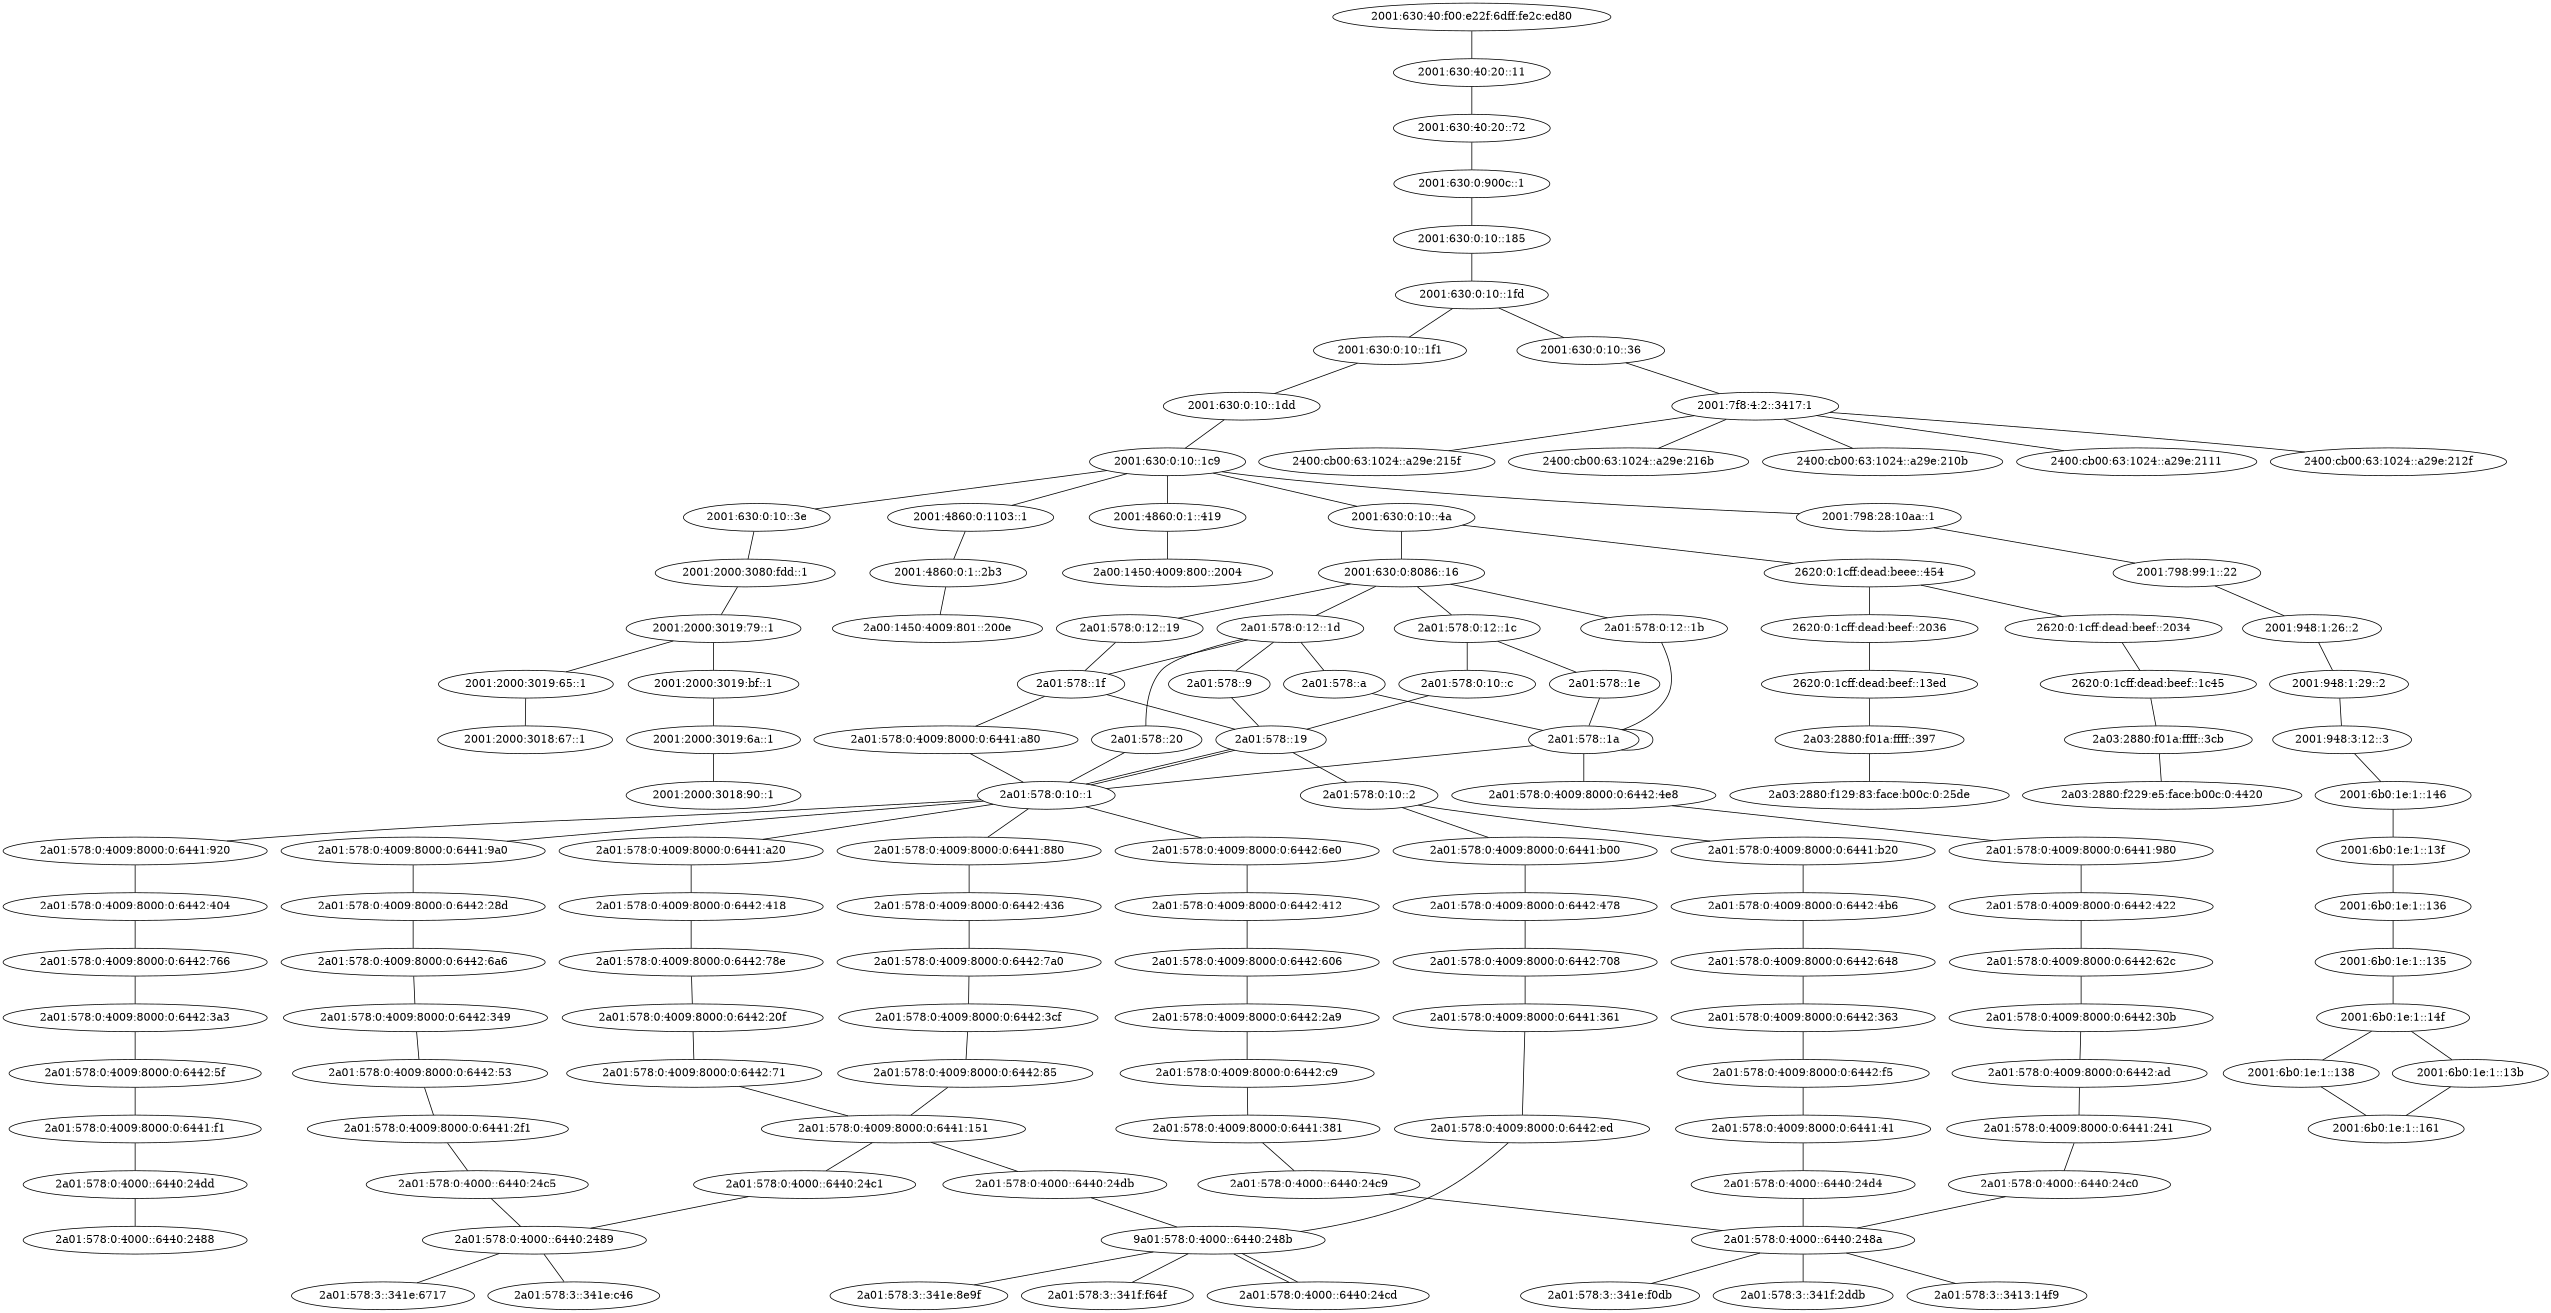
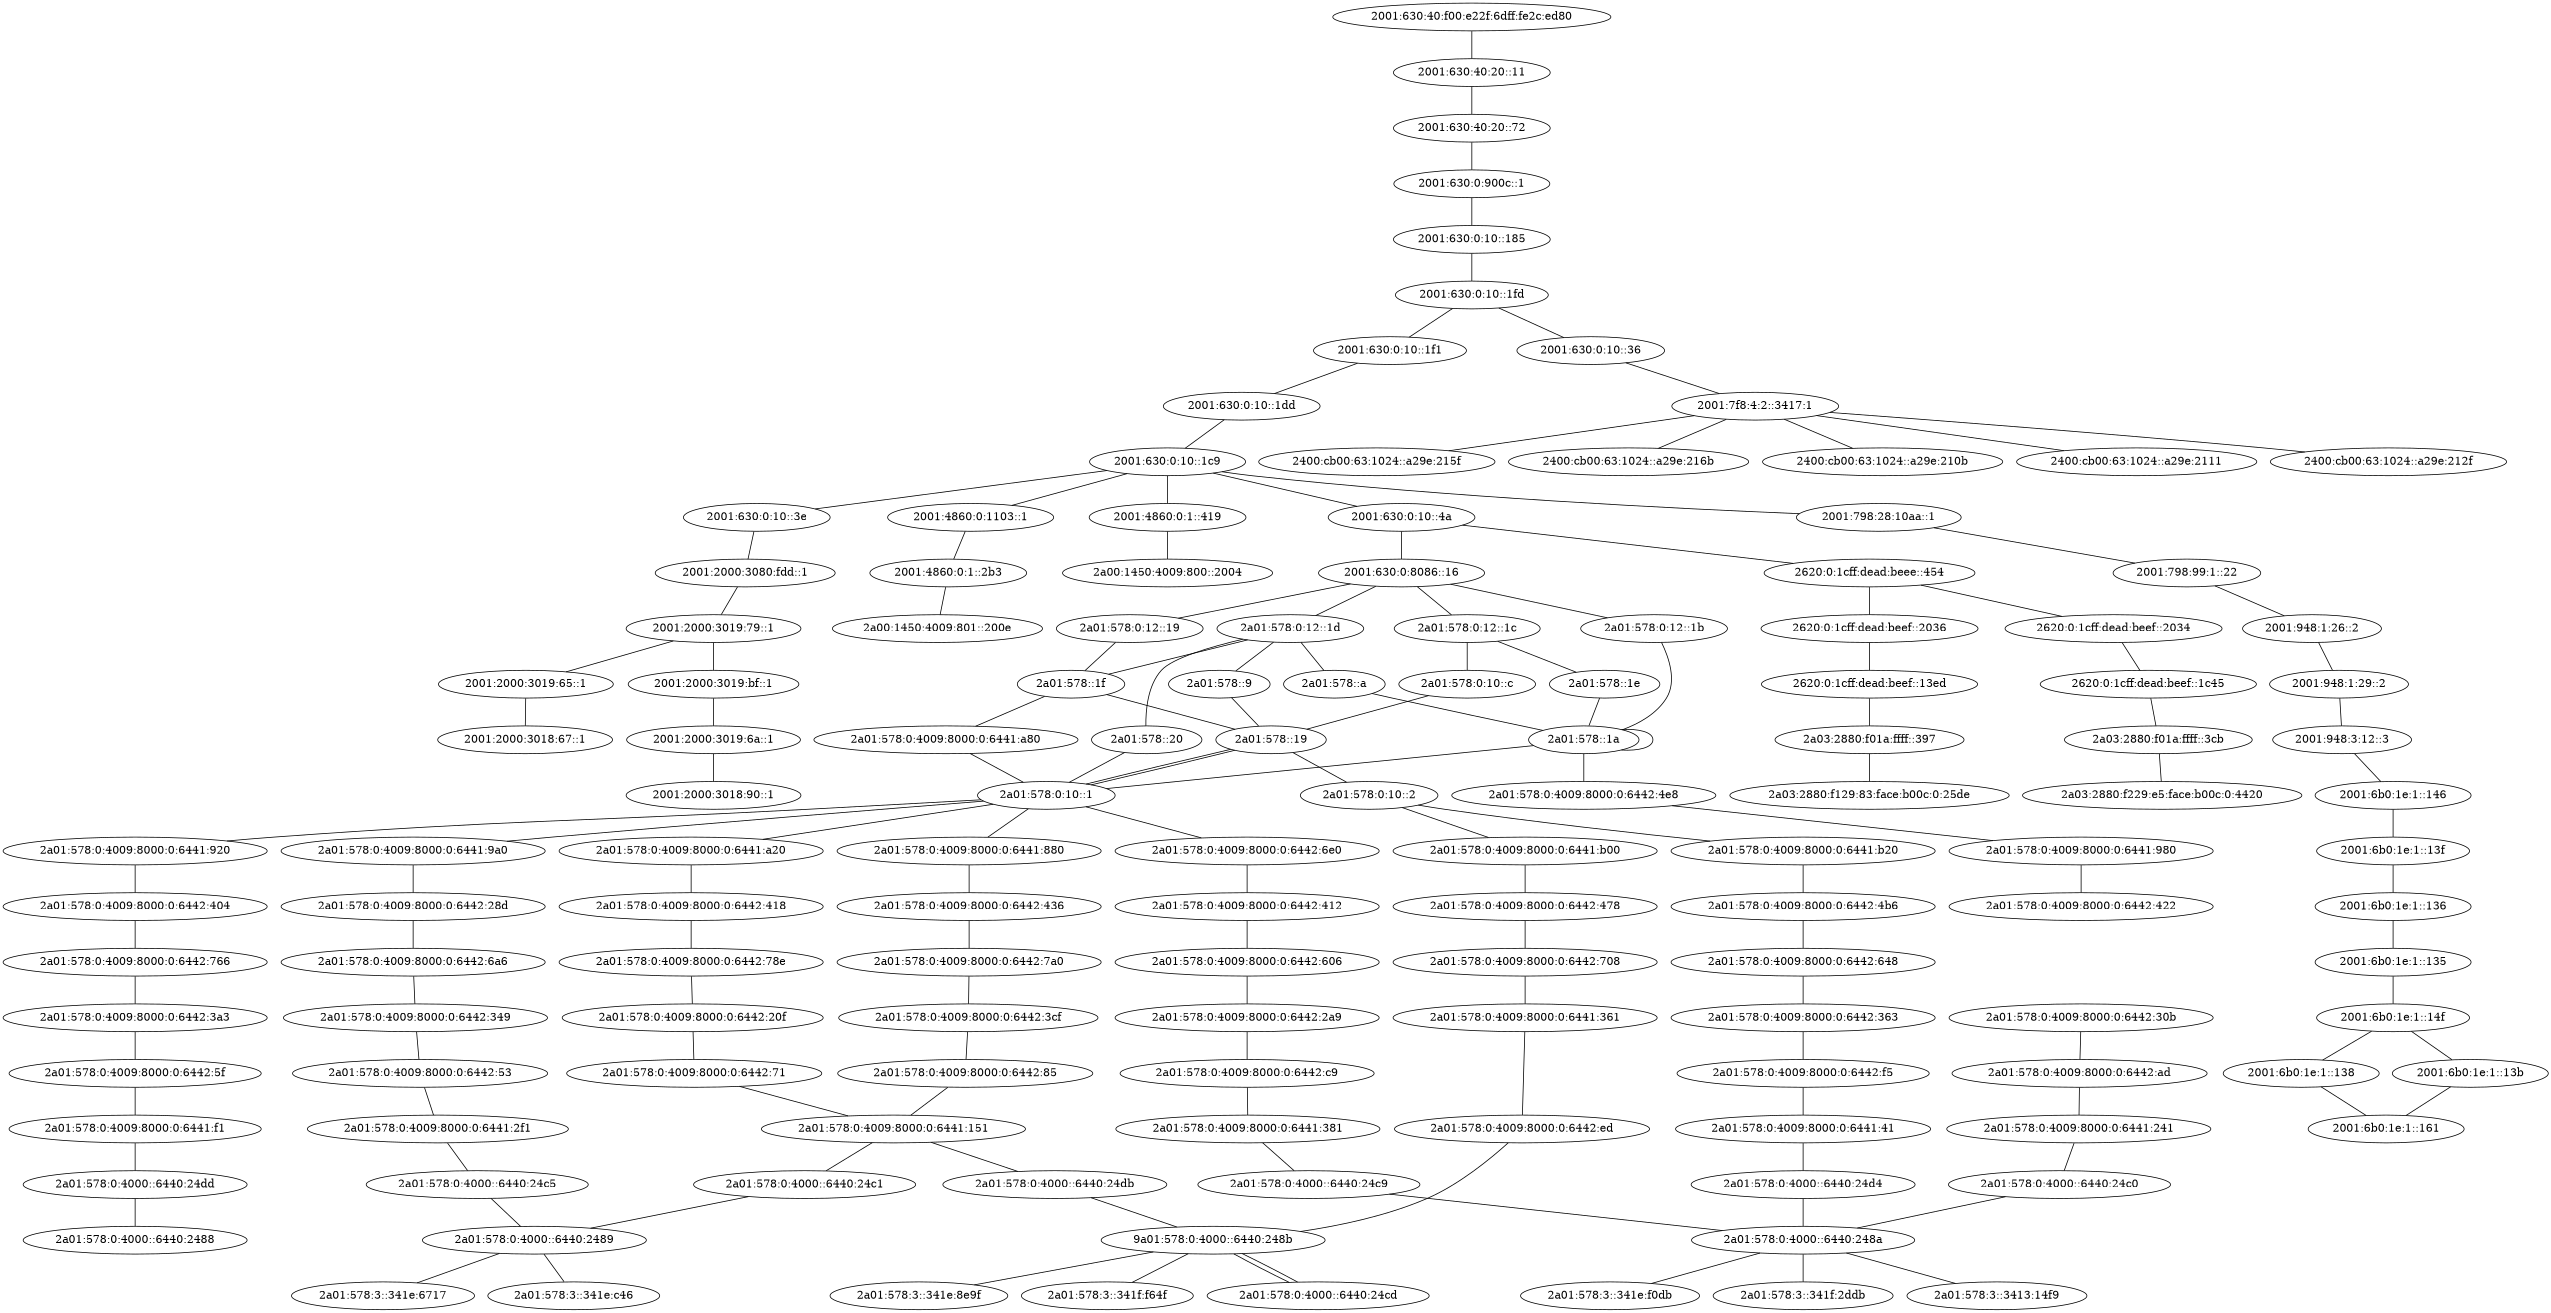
(2081, 962) -> none
